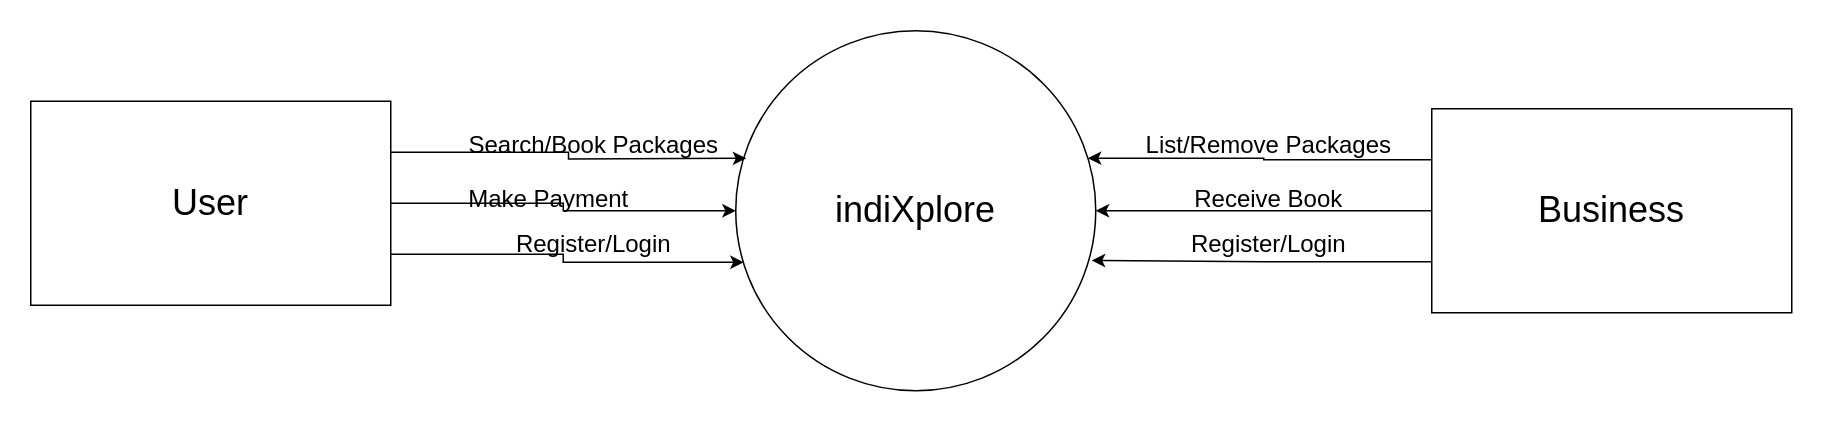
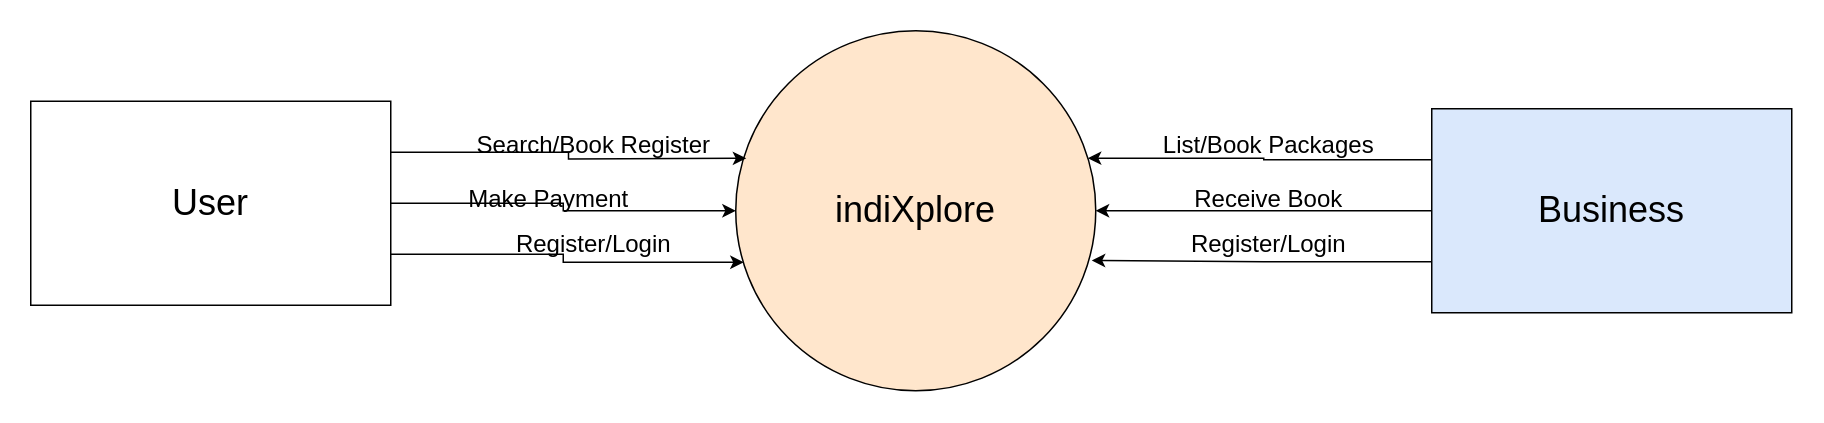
(594, 145) -> (594, 145)
(1269, 145) -> (1269, 145)
(916, 211) -> (916, 211)
(1612, 211) -> (1612, 211)
